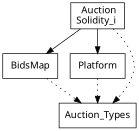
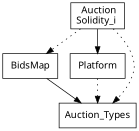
(66, 39) -> (66, 39)
(61, 89) -> (61, 89)
